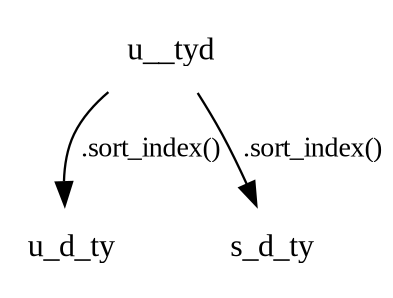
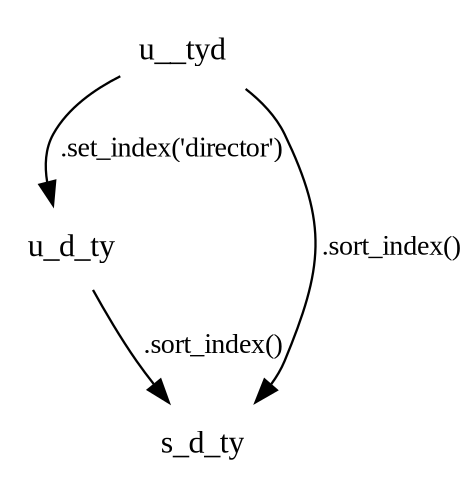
(148, 149) -> (169, 149)
none -> (122, 338)
